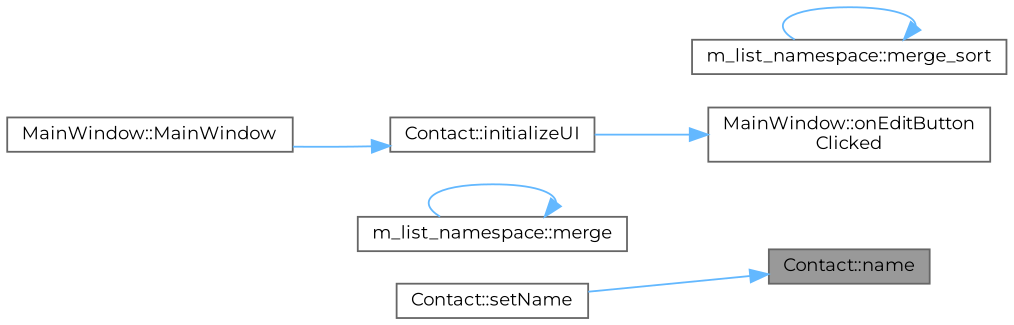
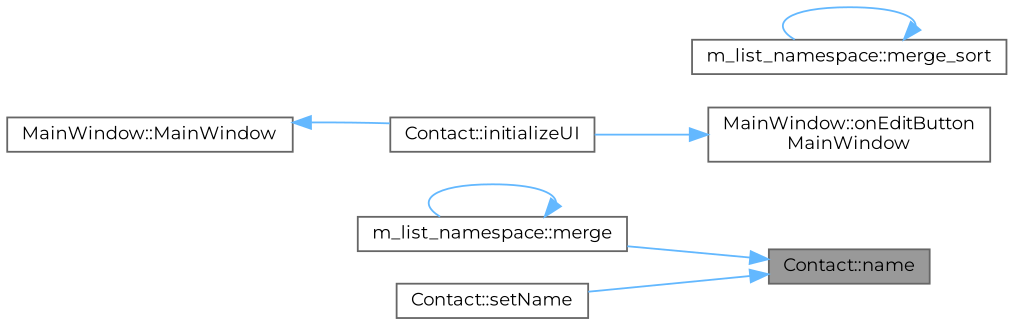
(849, 135) -> (849, 135)
(332, 147) -> (351, 123)
none -> (689, 252)
